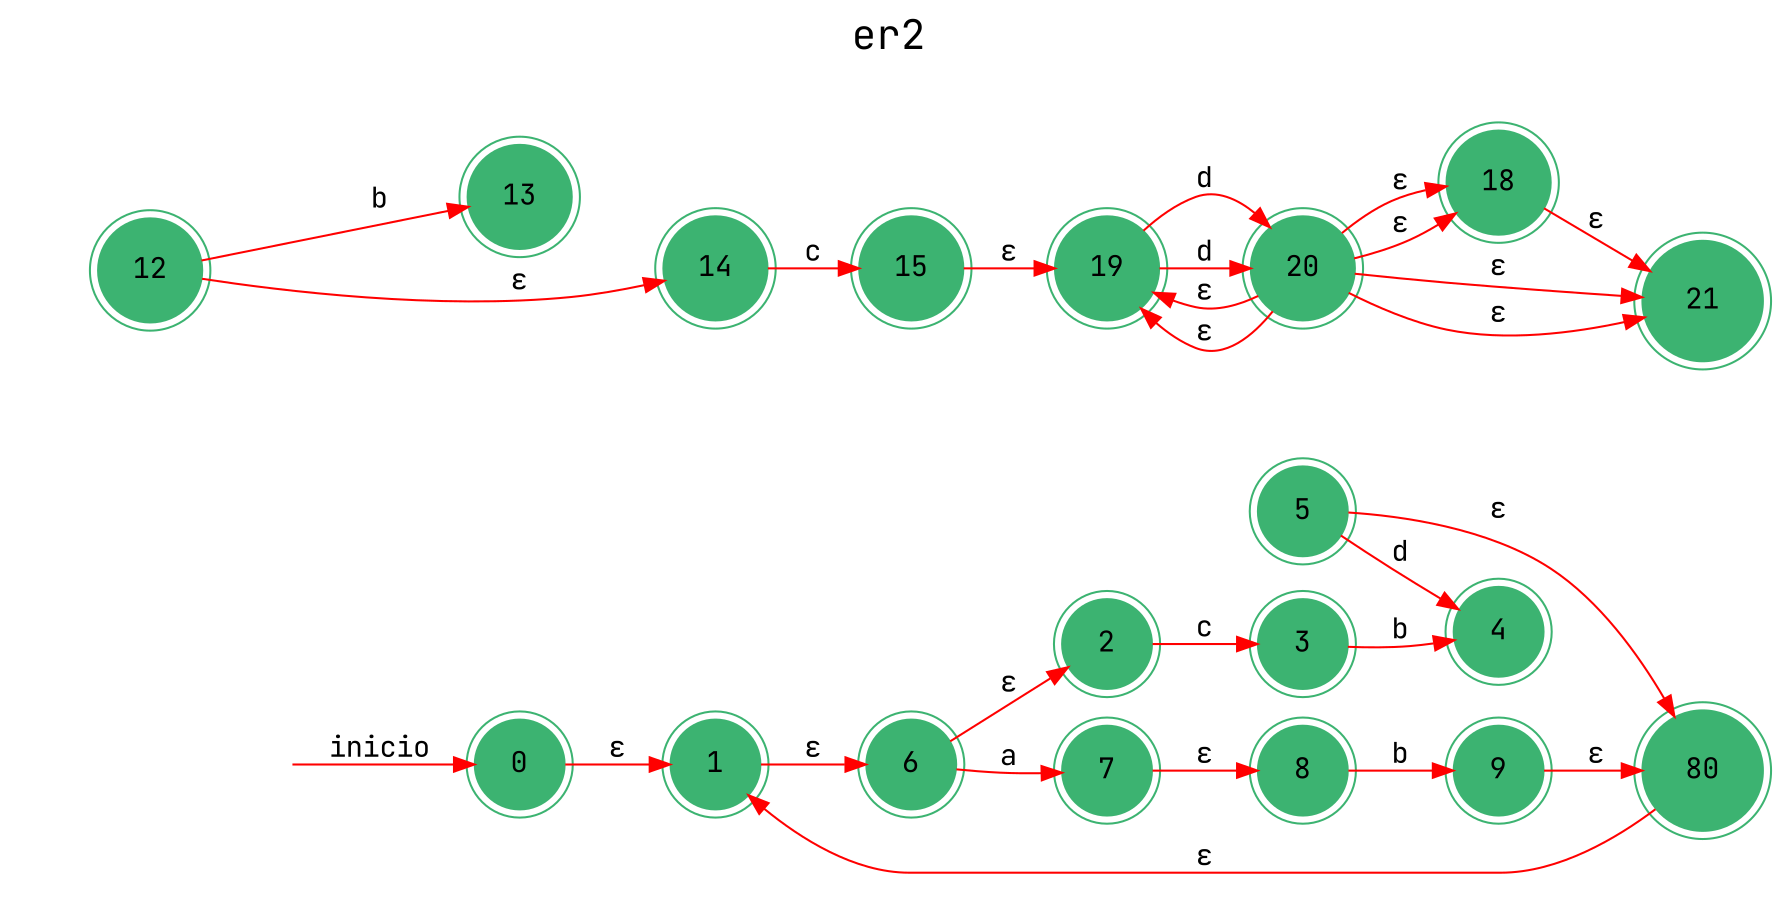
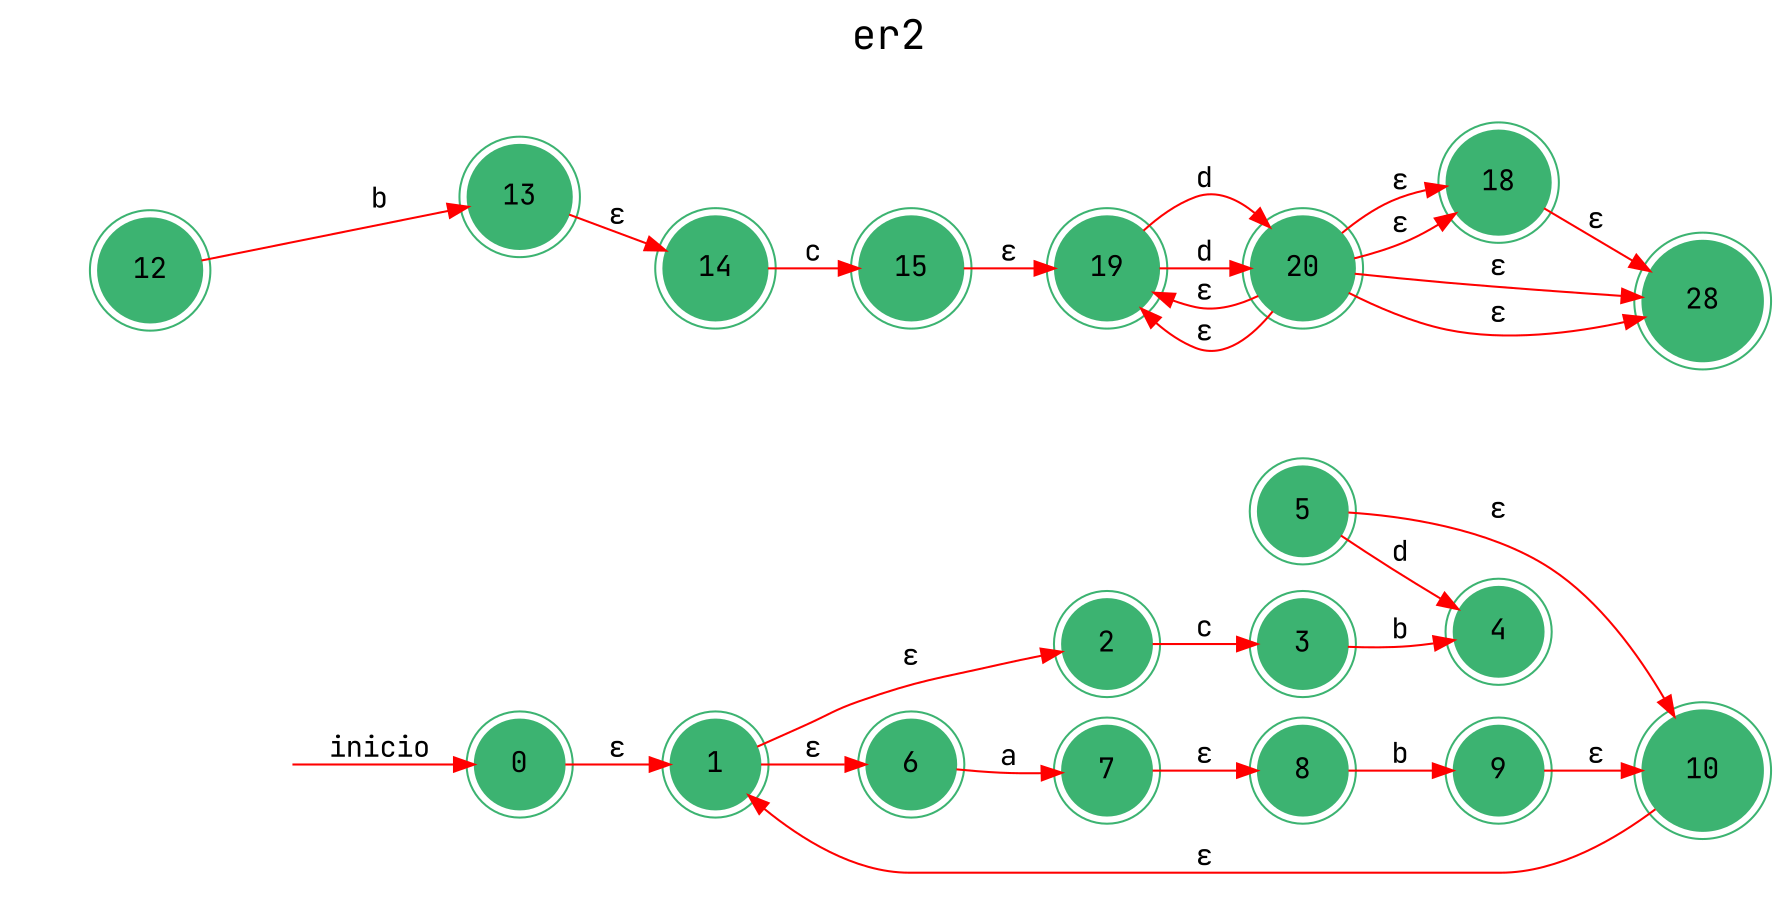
(423, 300) -> (608, 229)
(1703, 301) -> (1703, 301)
(1000, 710) -> (895, 689)
(1703, 771) -> (1703, 771)
